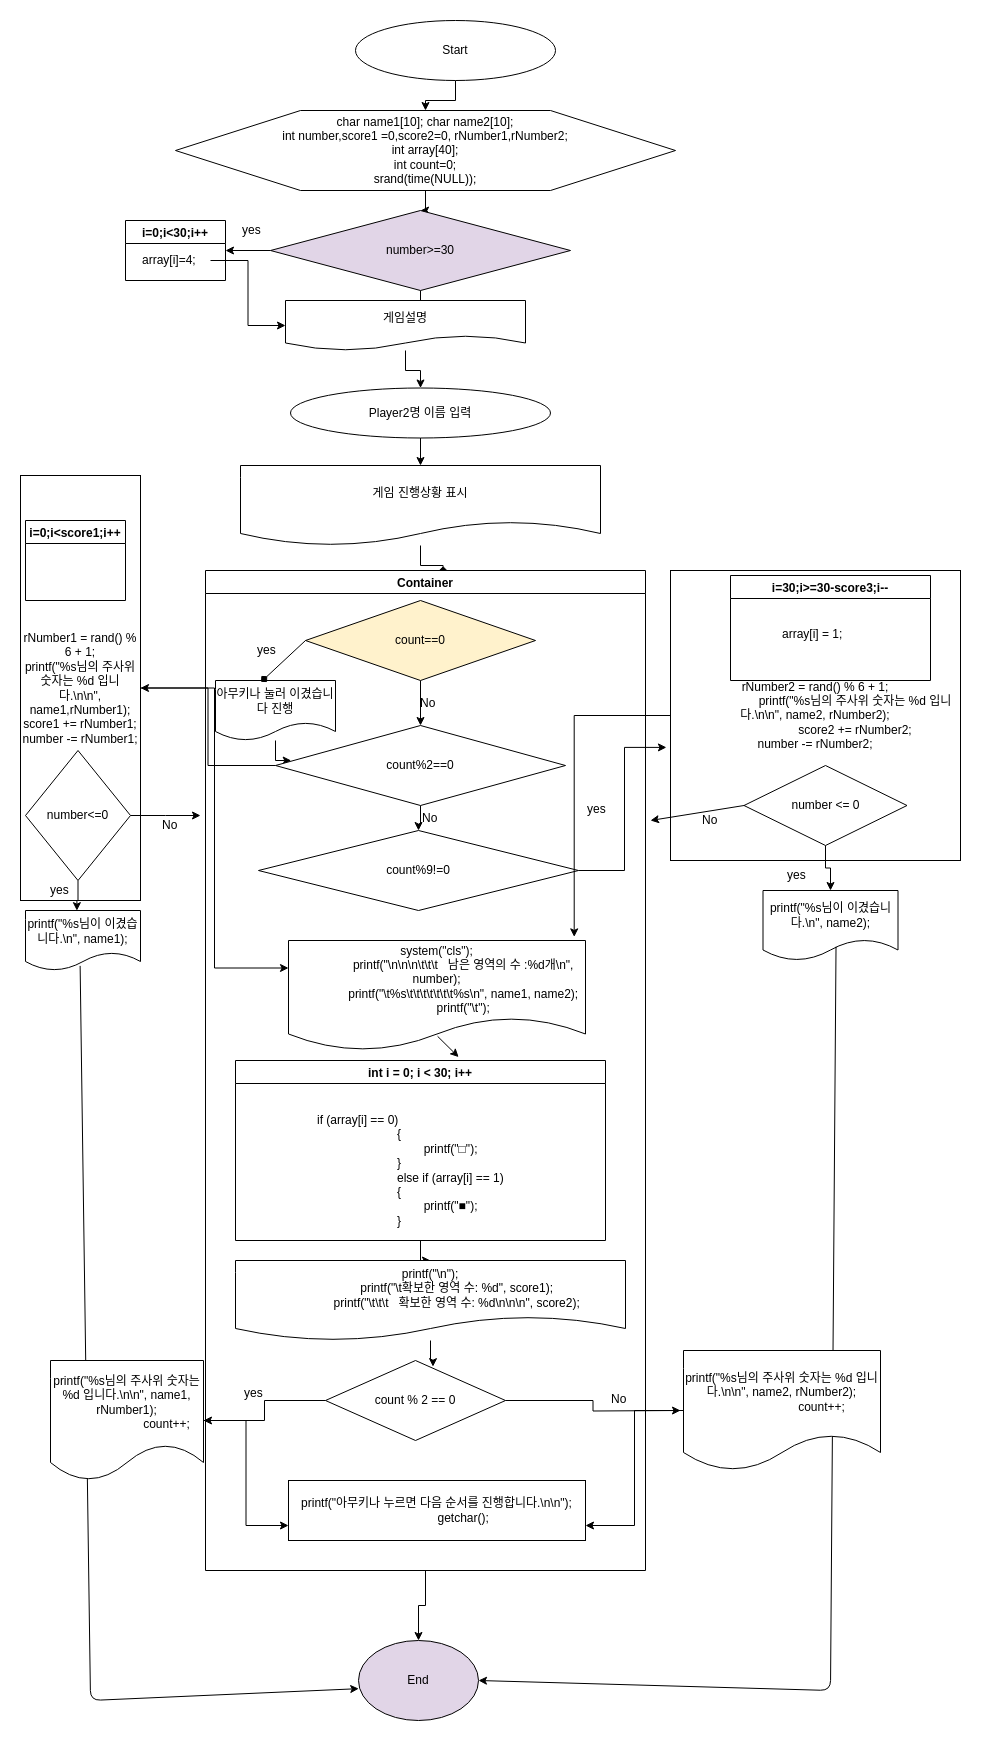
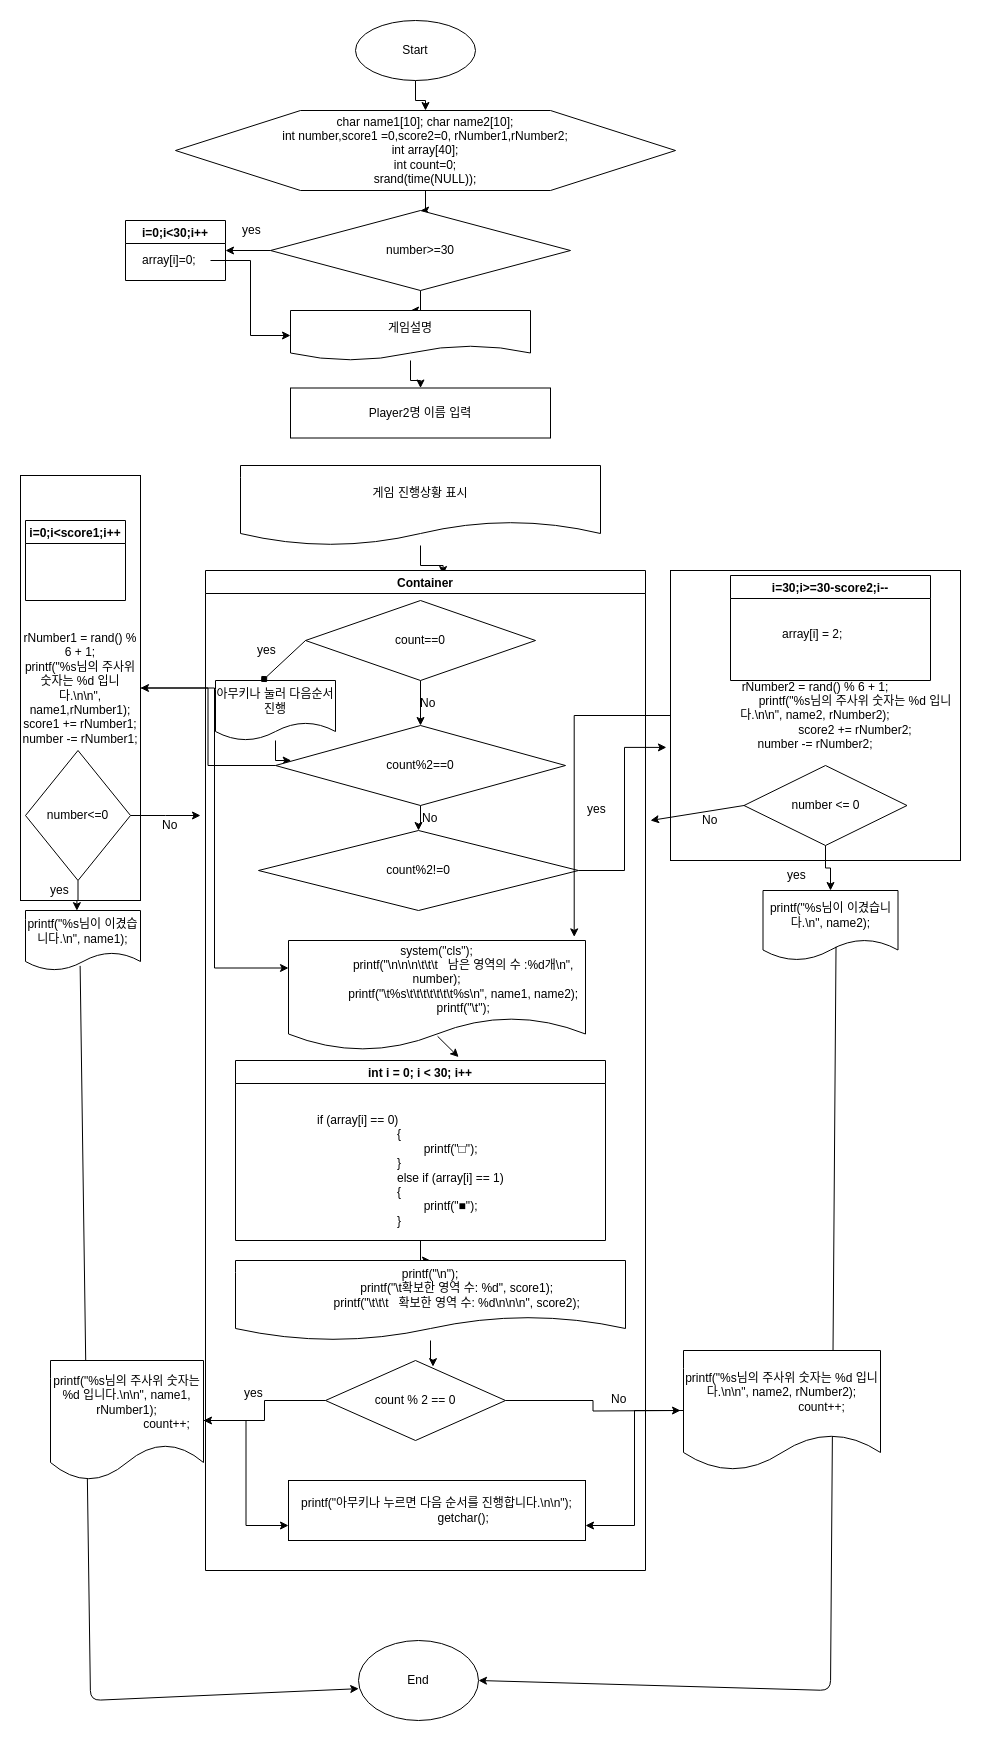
(456, 51) -> (416, 51)
(421, 251) -> (421, 251)
(176, 261) -> (176, 261)
(406, 326) -> (411, 336)
(421, 413) -> (421, 413)
(421, 456) -> none
(440, 566) -> (441, 566)
(830, 588) -> (830, 588)
(820, 635) -> (820, 635)
(421, 641) -> (421, 641)
(276, 702) -> (276, 702)
(419, 871) -> (419, 871)
(426, 1606) -> none
(419, 1681) -> (419, 1681)
